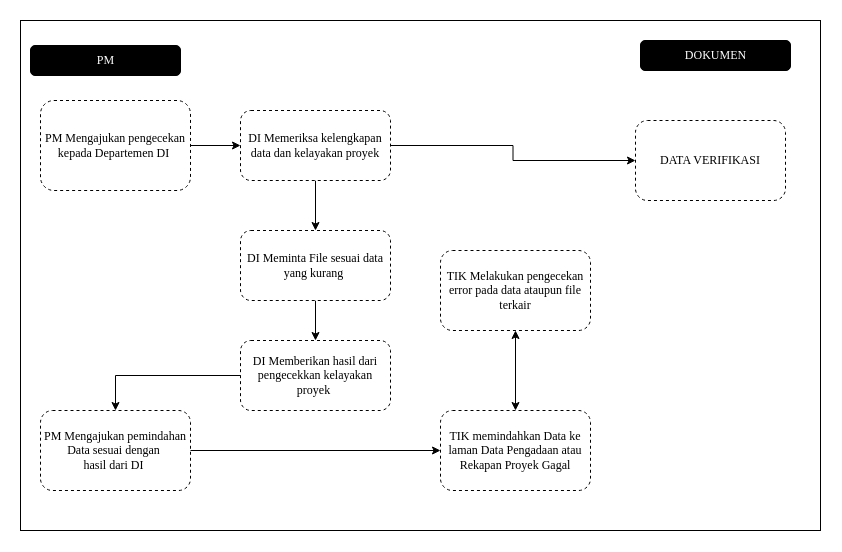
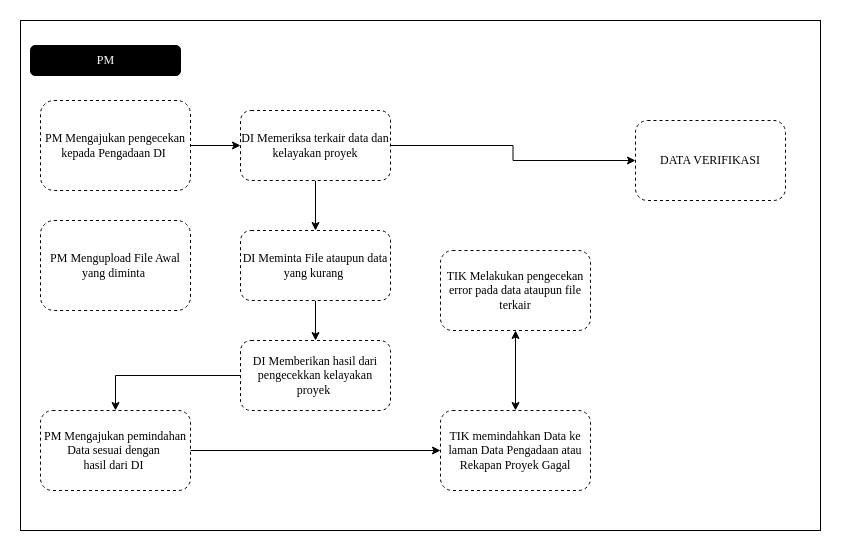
(716, 56) -> none
(116, 146) -> (116, 146)
(316, 146) -> (316, 146)
none -> (116, 266)
(316, 266) -> (316, 266)
